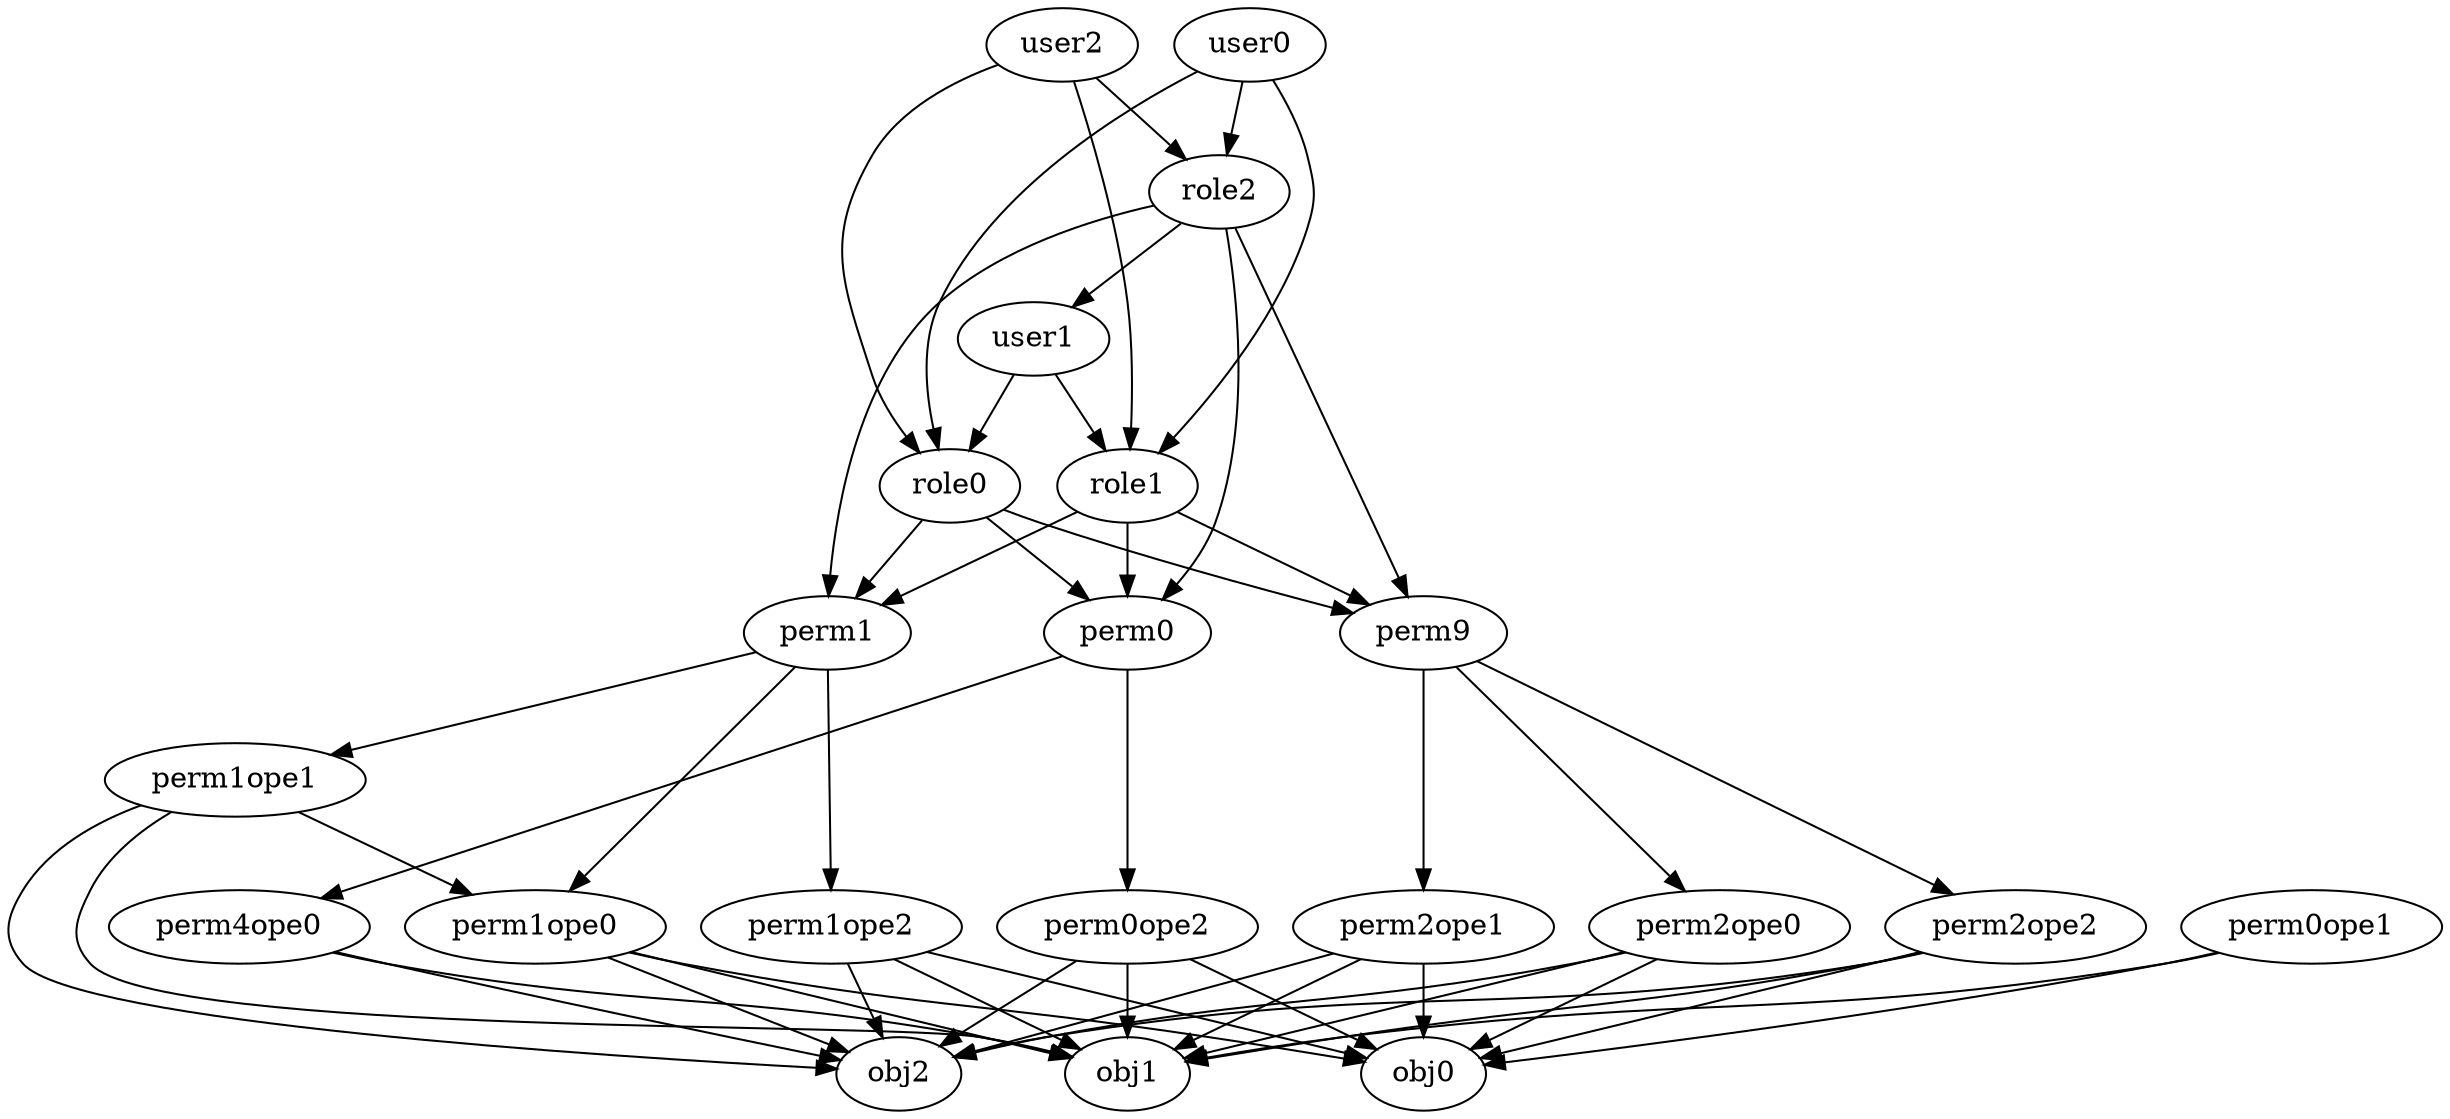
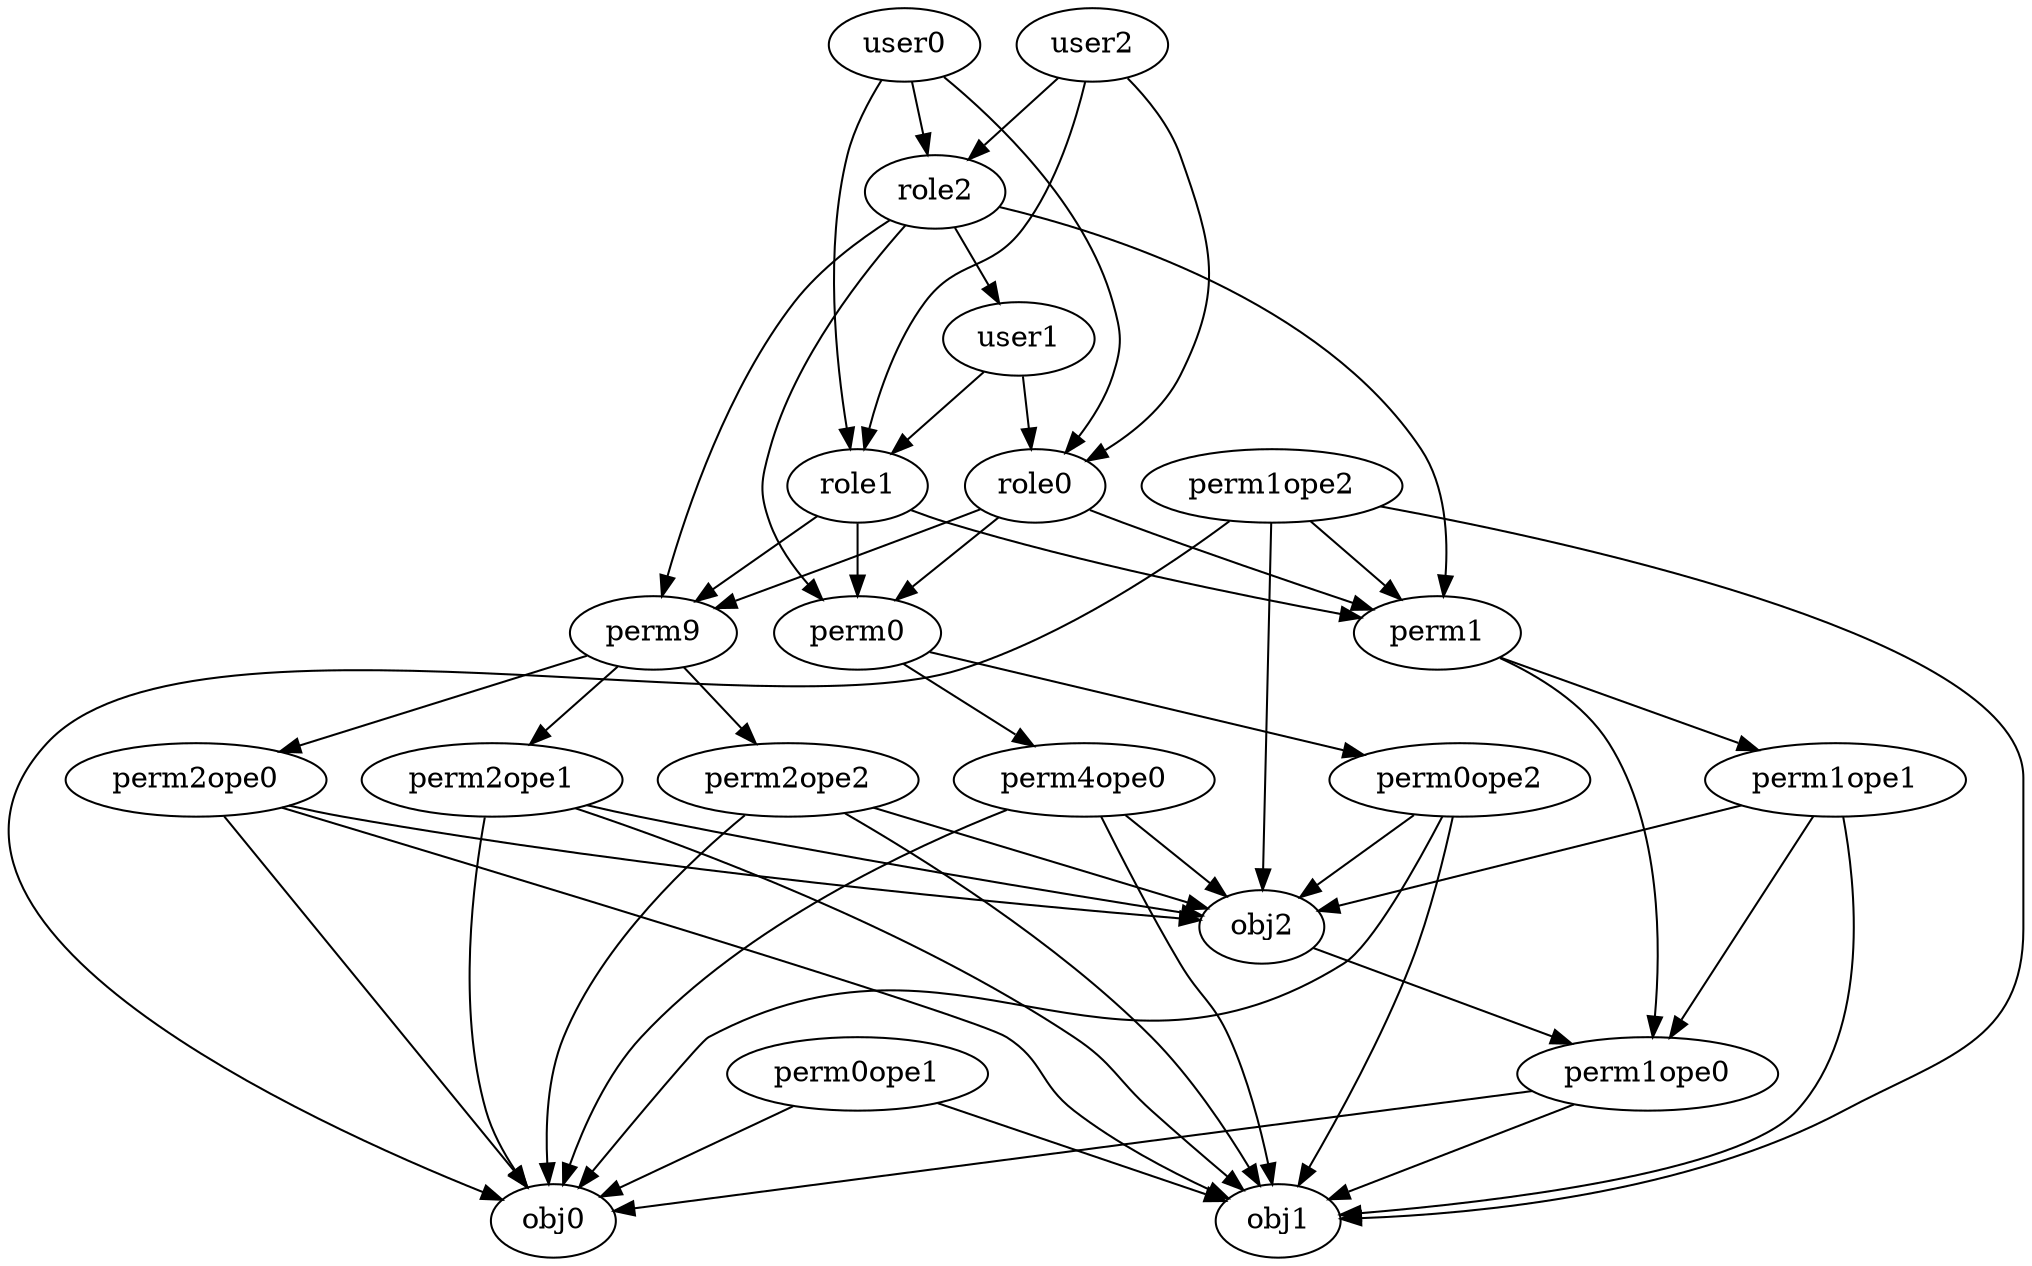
(829, 769) -> (1348, 553)
none -> (762, 936)
(685, 988) -> (1433, 992)
